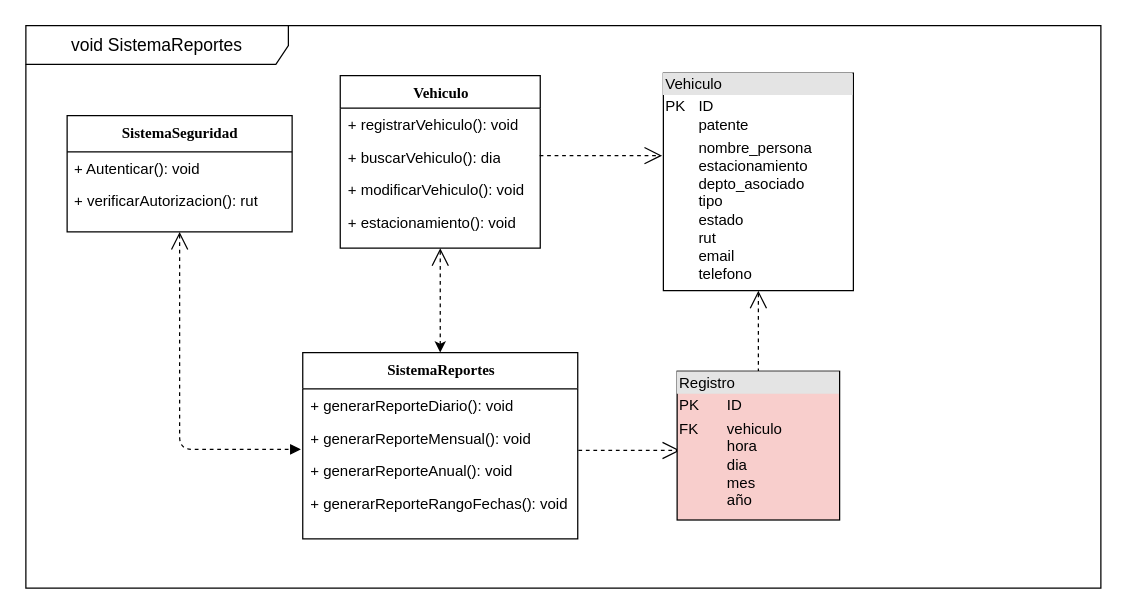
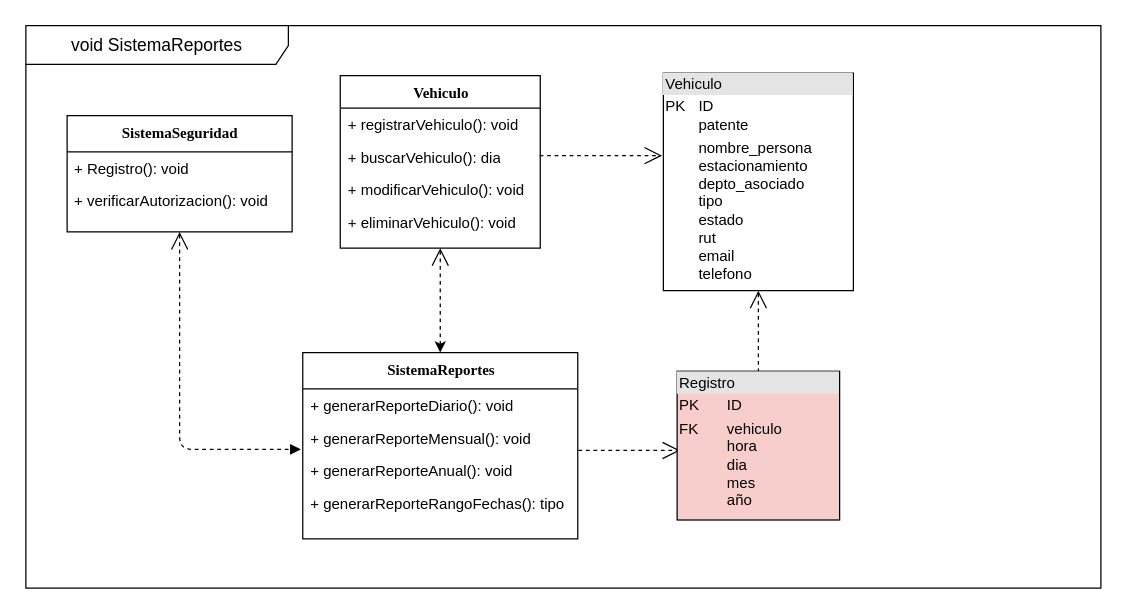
(149, 170) -> (140, 170)
(181, 211) -> (181, 211)
(441, 223) -> (440, 223)
(442, 514) -> (442, 514)
